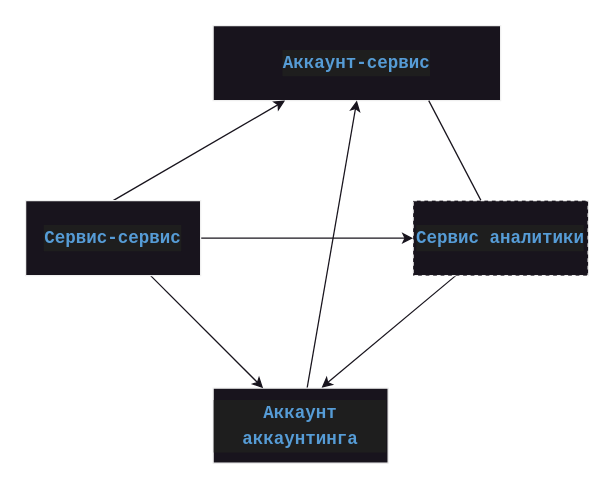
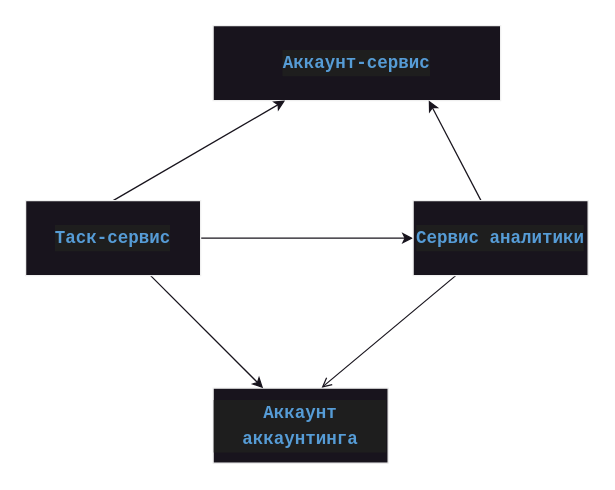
(431, 105) -> (433, 109)
(113, 238) -> (113, 238)
(501, 238) -> (501, 238)
(331, 249) -> none
(329, 381) -> (327, 383)
